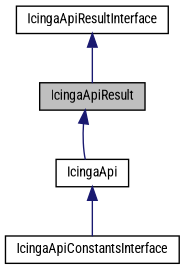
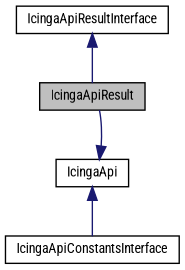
(83, 142) -> (101, 128)
